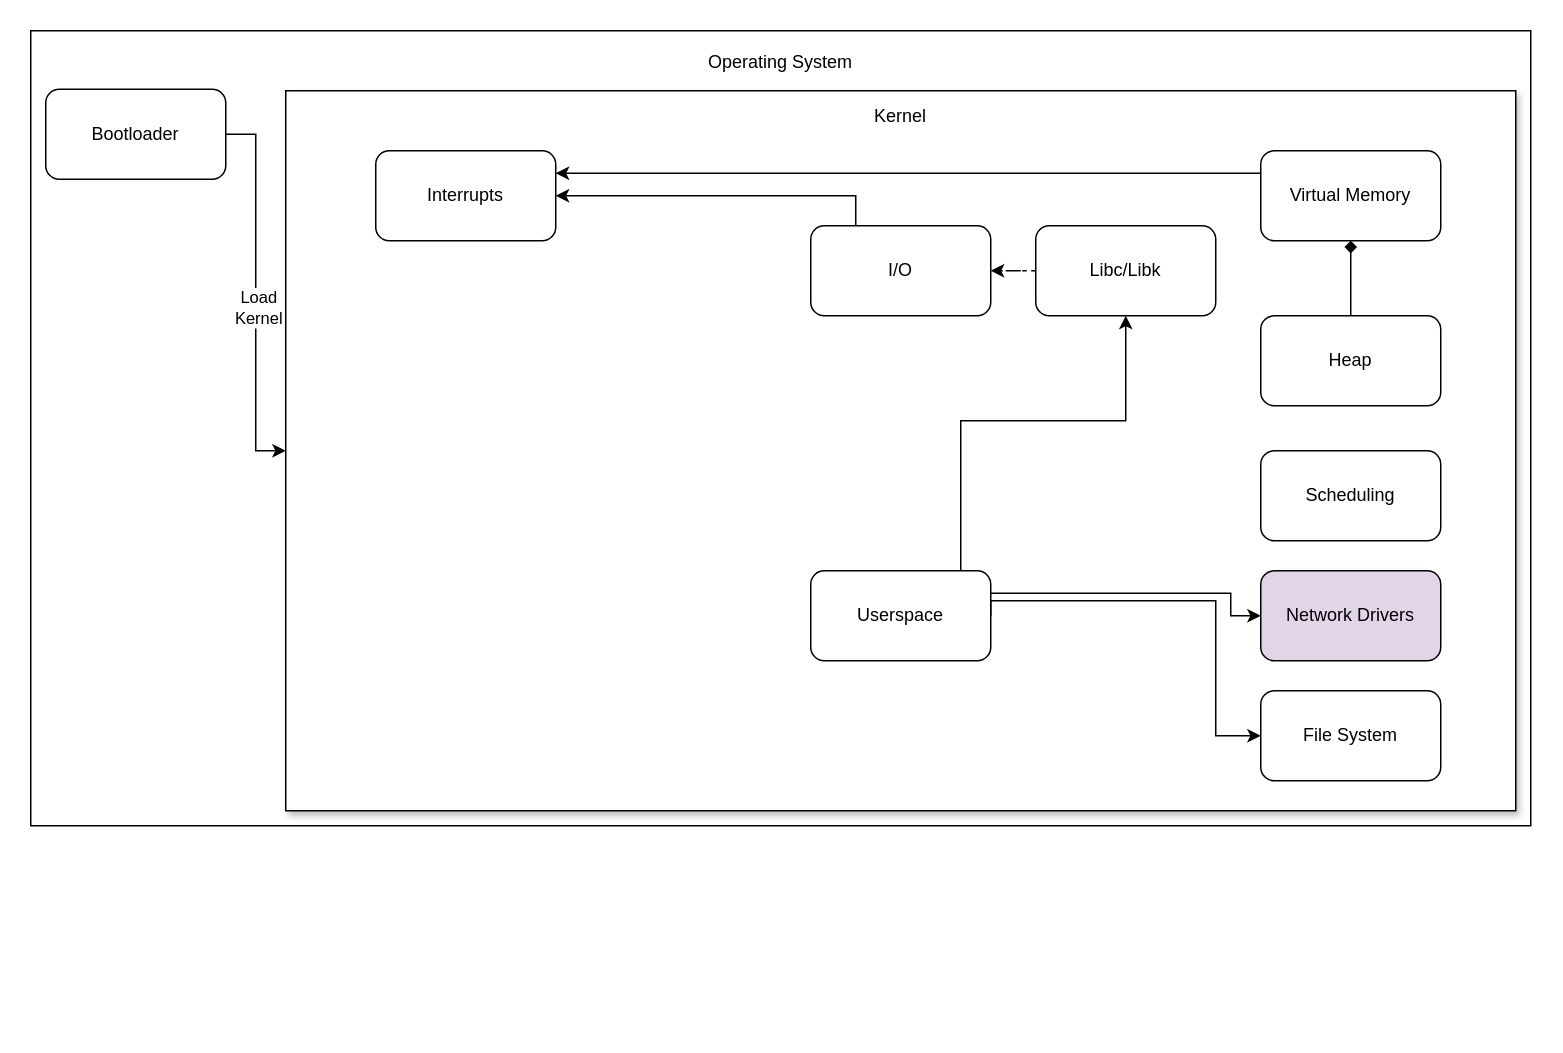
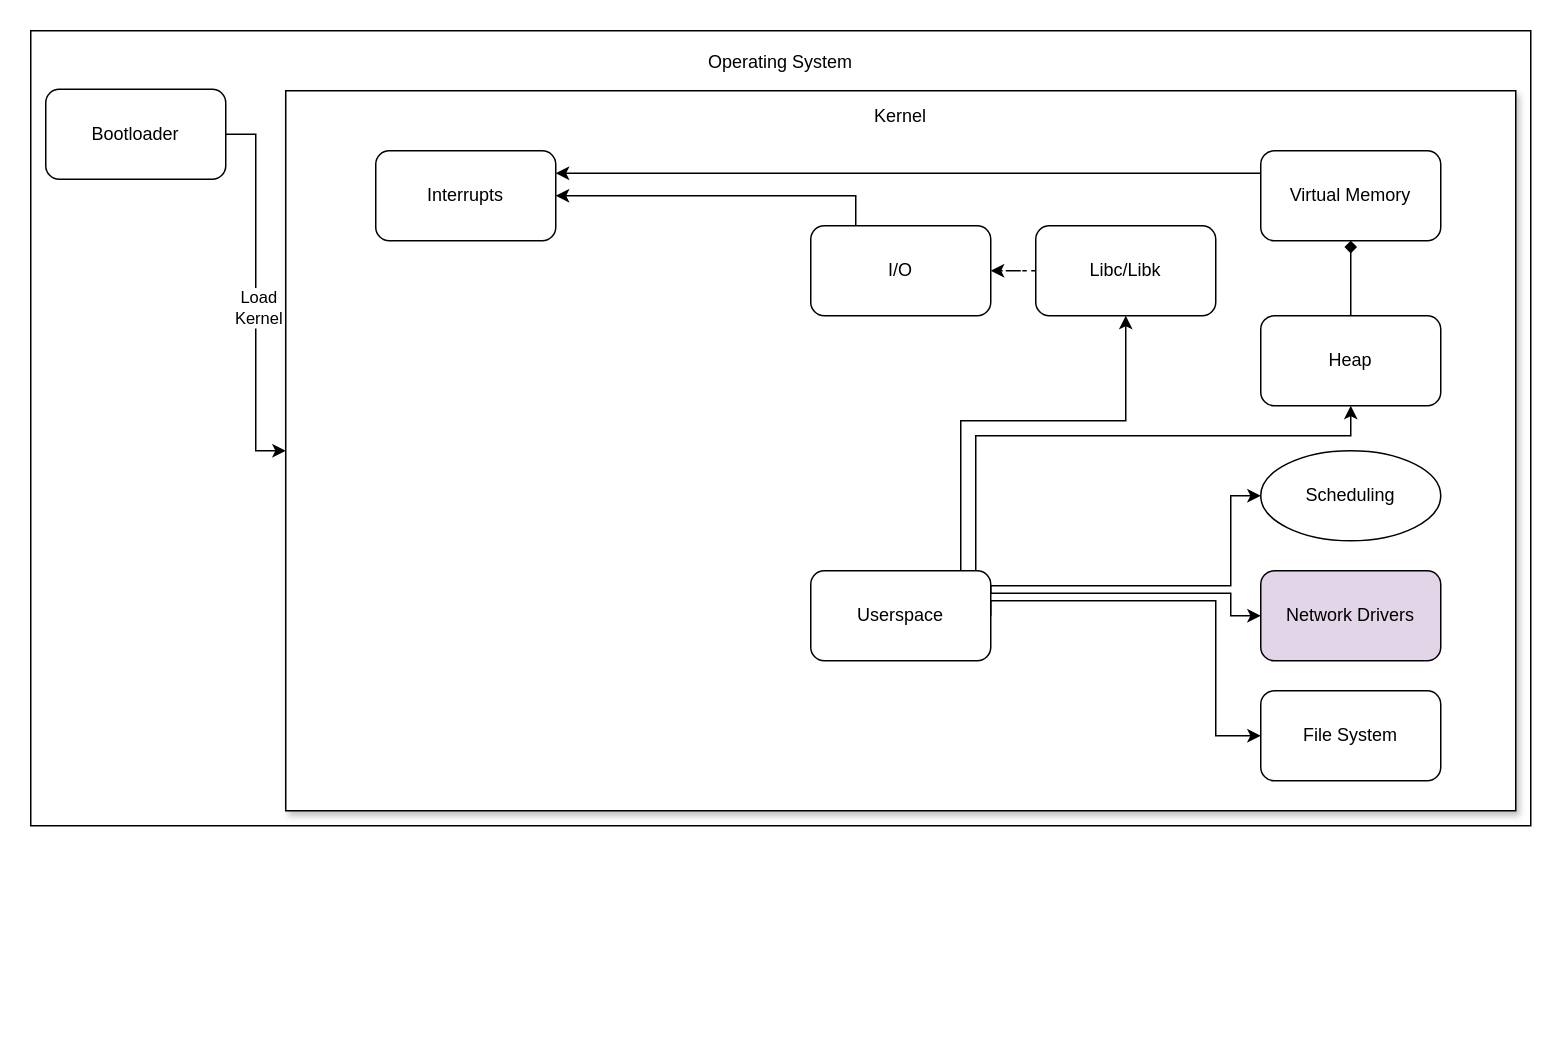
none -> (1104, 436)
(1351, 496) -> (1351, 496)
none -> (1165, 586)
